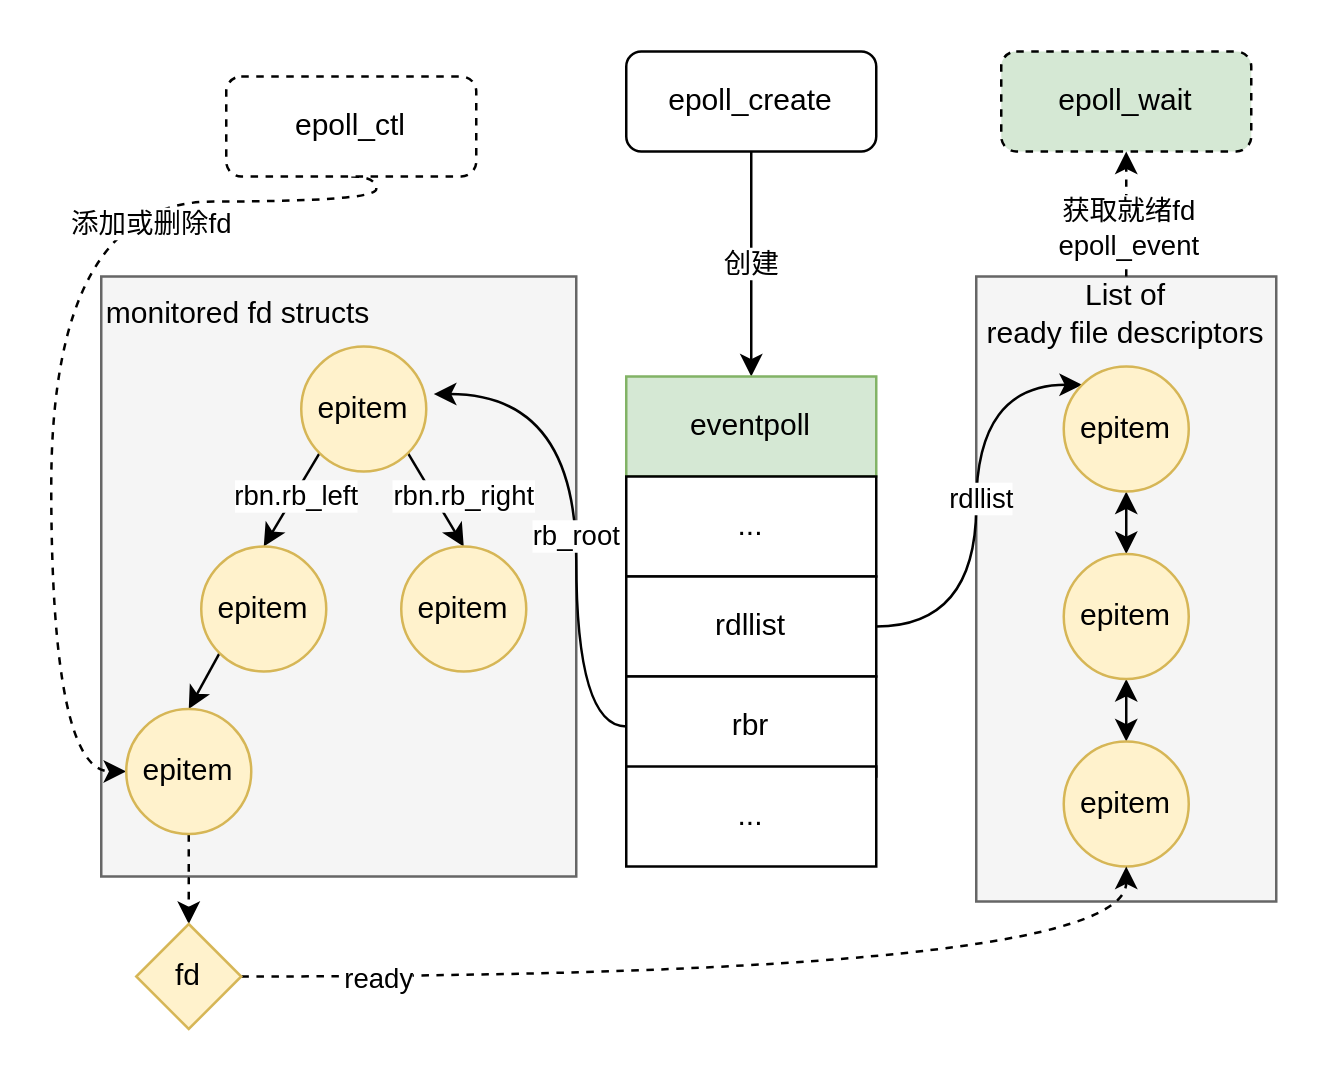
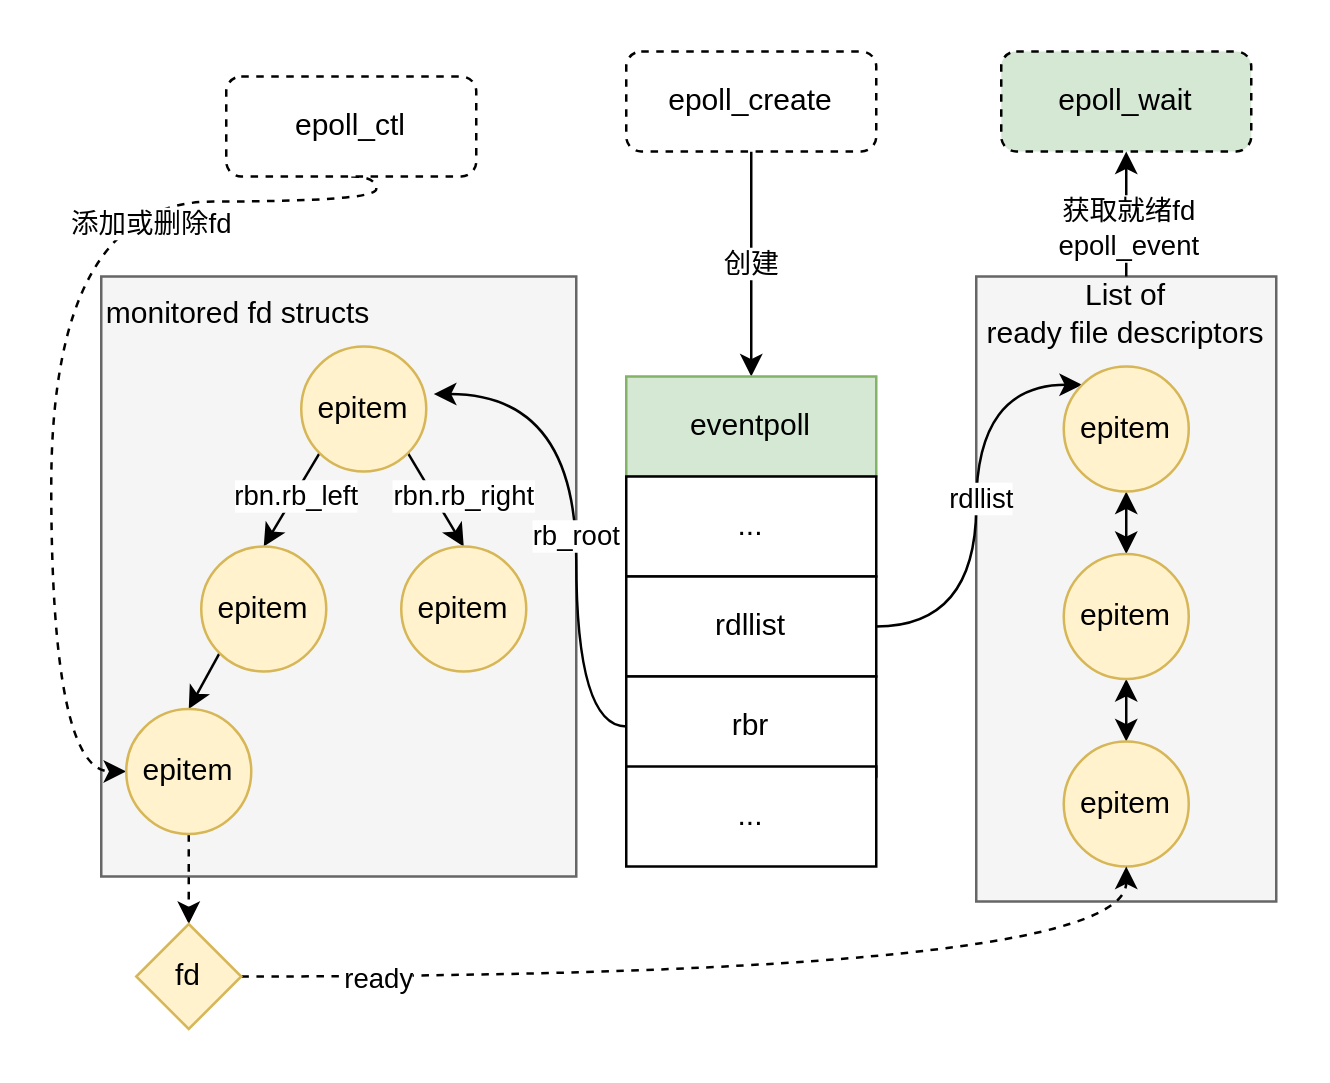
(751, 101) -> (751, 101)
(1126, 185) -> (1126, 185)
